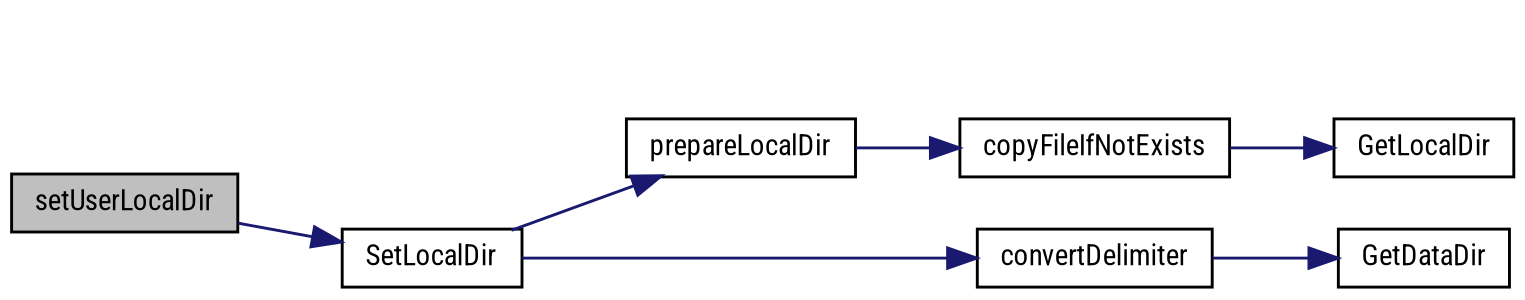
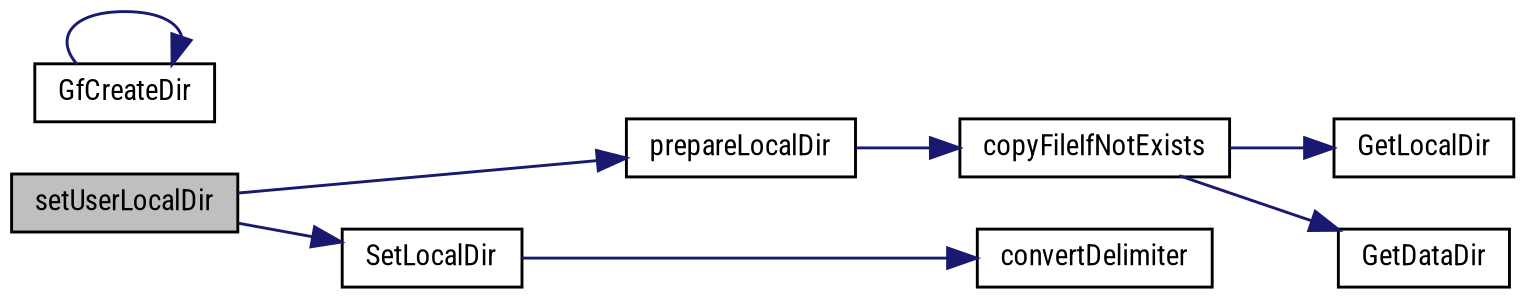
none -> (125, 93)
(572, 208) -> (417, 177)
(1260, 258) -> (1246, 198)
